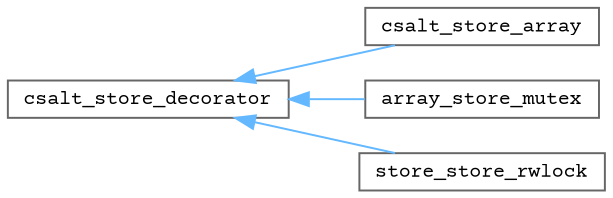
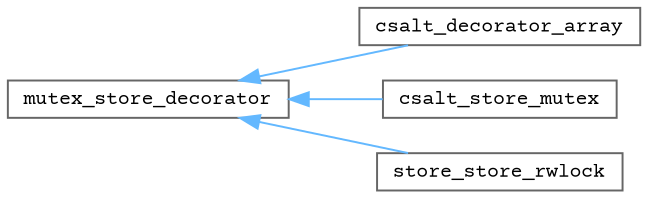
(482, 27) -> (500, 27)
(148, 99) -> (148, 99)
(482, 99) -> (500, 99)
